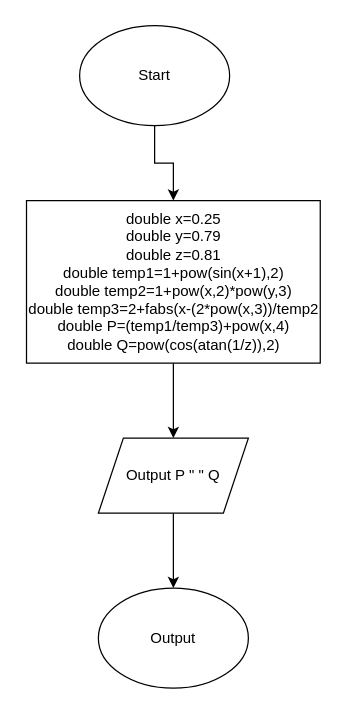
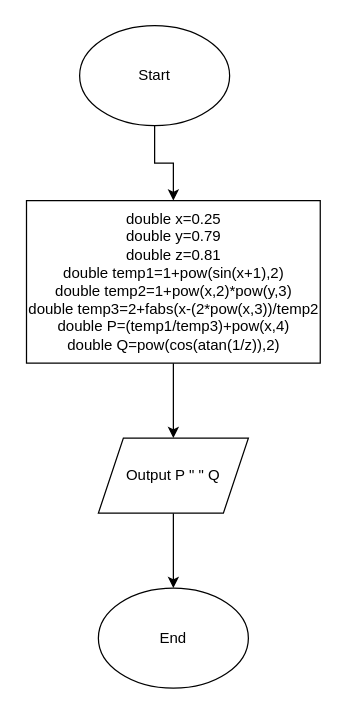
(173, 638) -> (173, 638)
